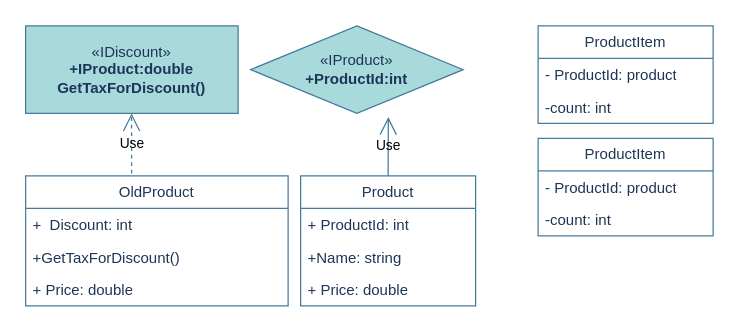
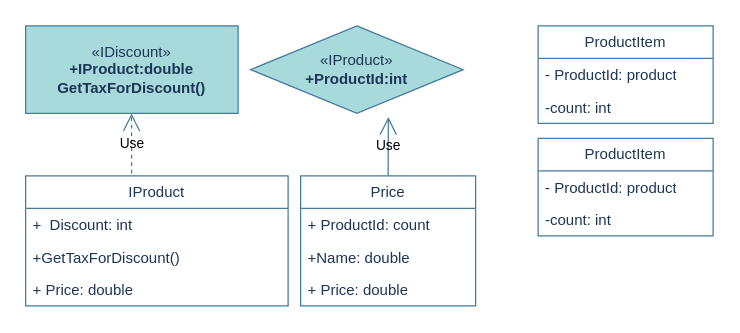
(157, 192) -> (157, 192)
(388, 192) -> (388, 192)
(368, 226) -> (378, 226)
(357, 258) -> (357, 258)
